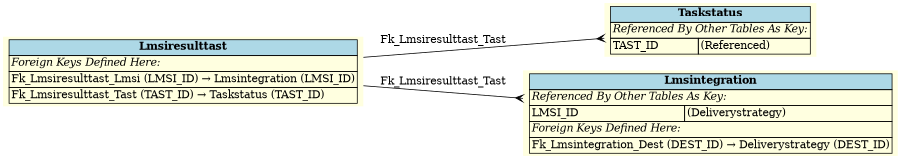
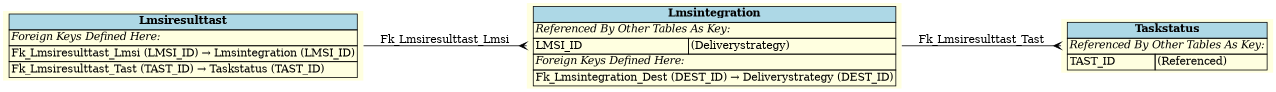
(480, 48) -> (978, 46)
(443, 82) -> (445, 40)
